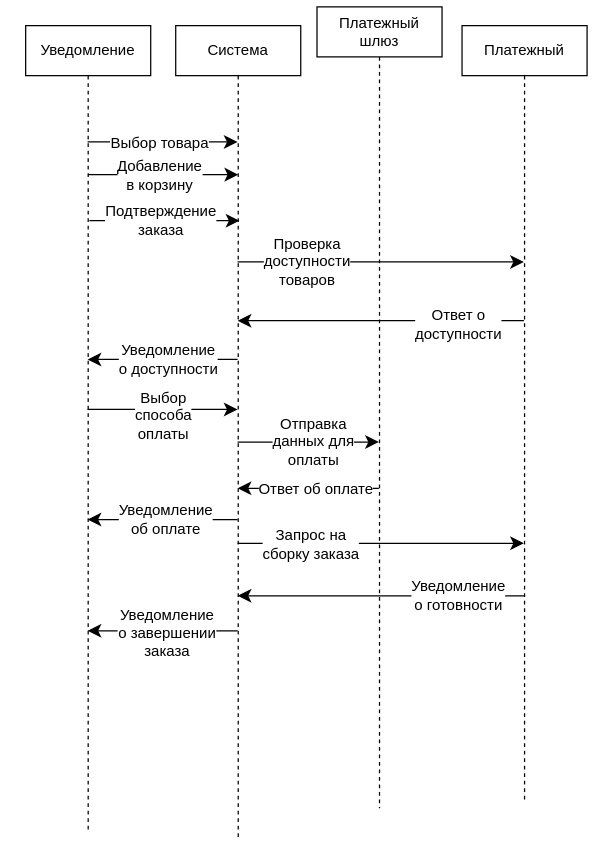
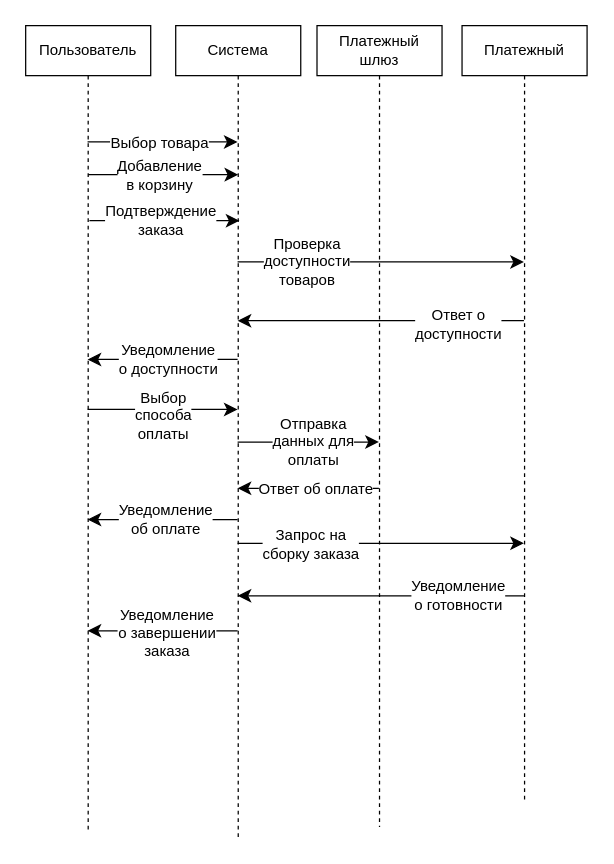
(88, 51) -> (88, 51)
(379, 408) -> (379, 426)
